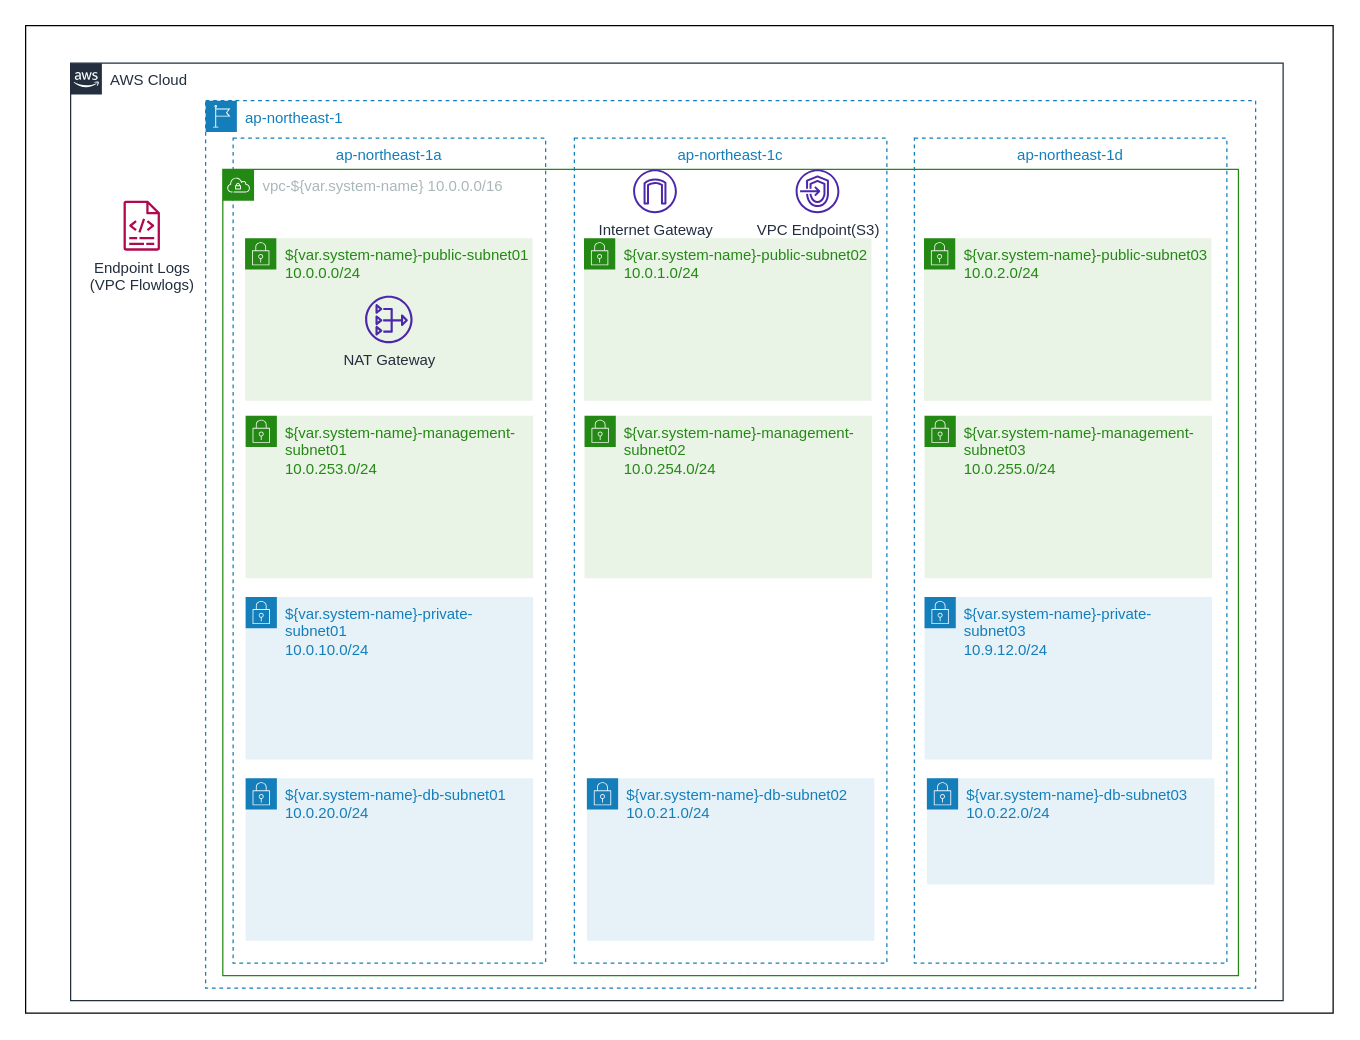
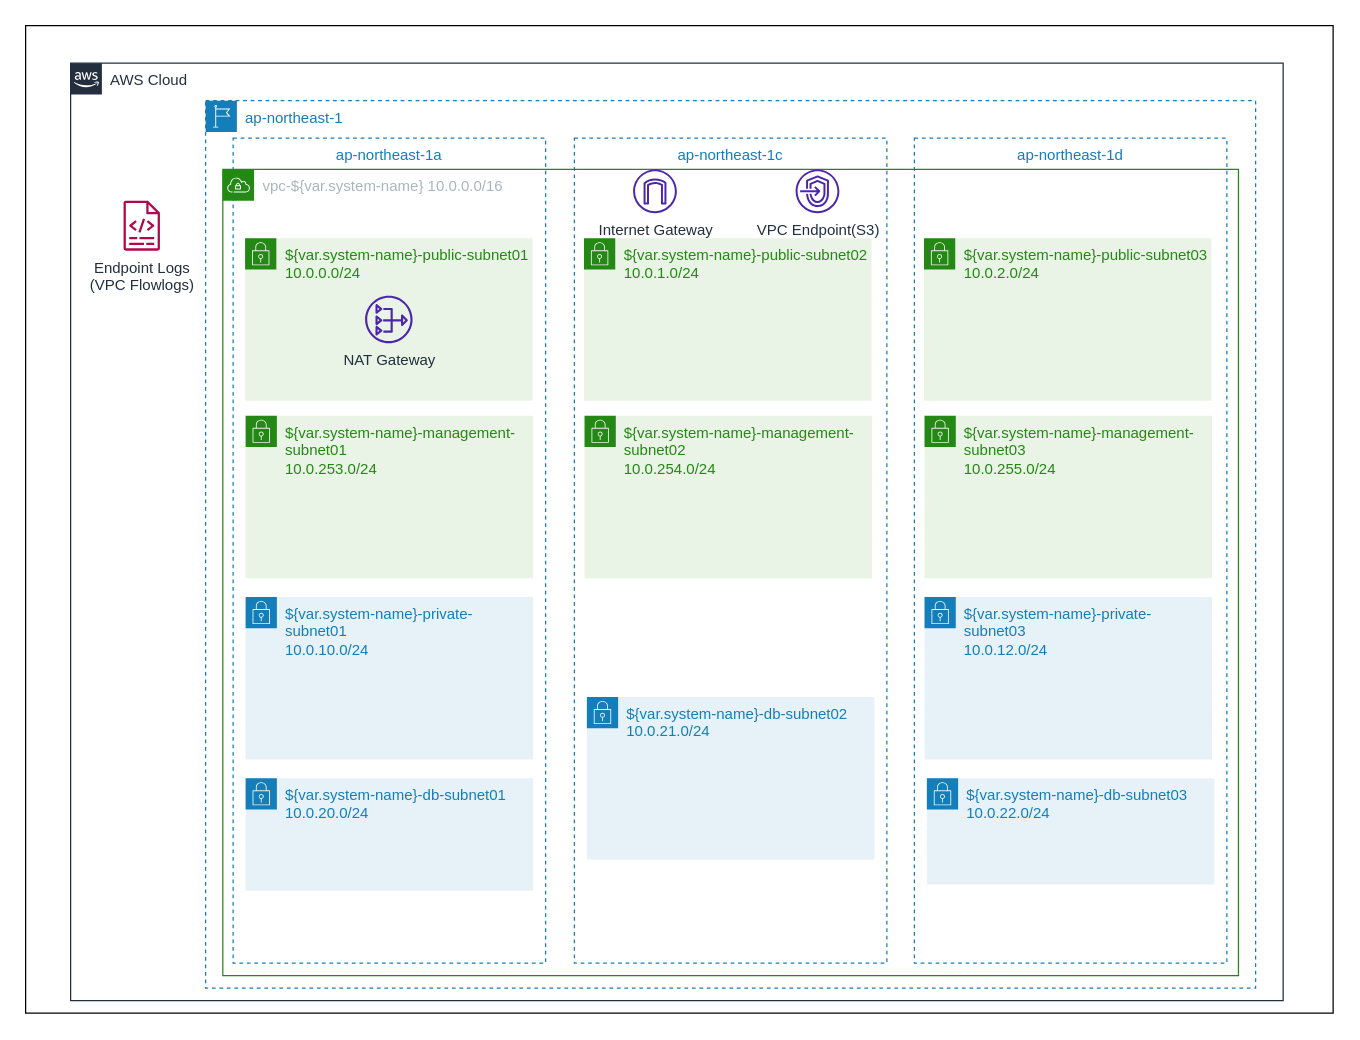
(1088, 633) -> (1088, 633)
(389, 859) -> (389, 834)
(731, 859) -> (731, 778)
